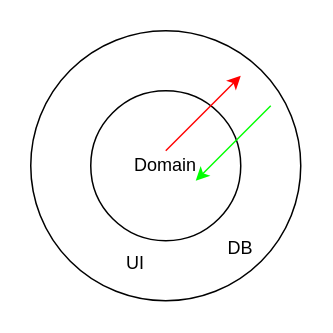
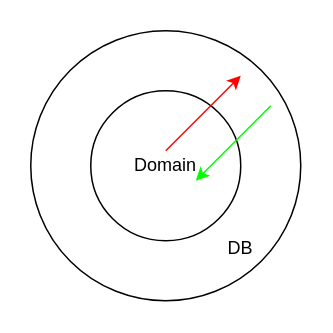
(136, 263) -> none
